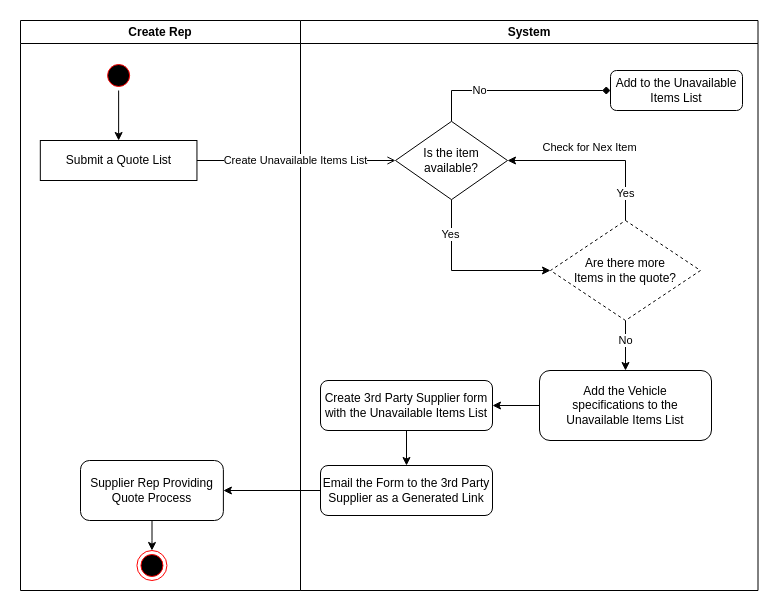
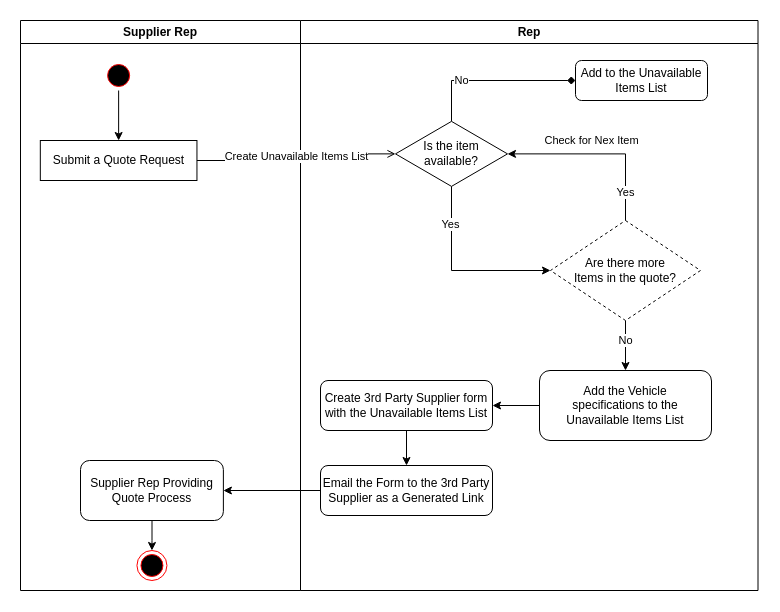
(161, 33) -> (161, 33)
(530, 33) -> (530, 33)
(677, 91) -> (642, 81)
(119, 161) -> (119, 161)
(452, 161) -> (452, 154)
